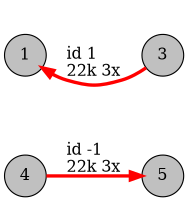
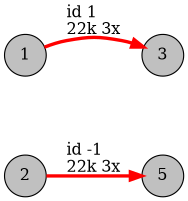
(100, 85) -> (88, 38)
(25, 176) -> (25, 176)
